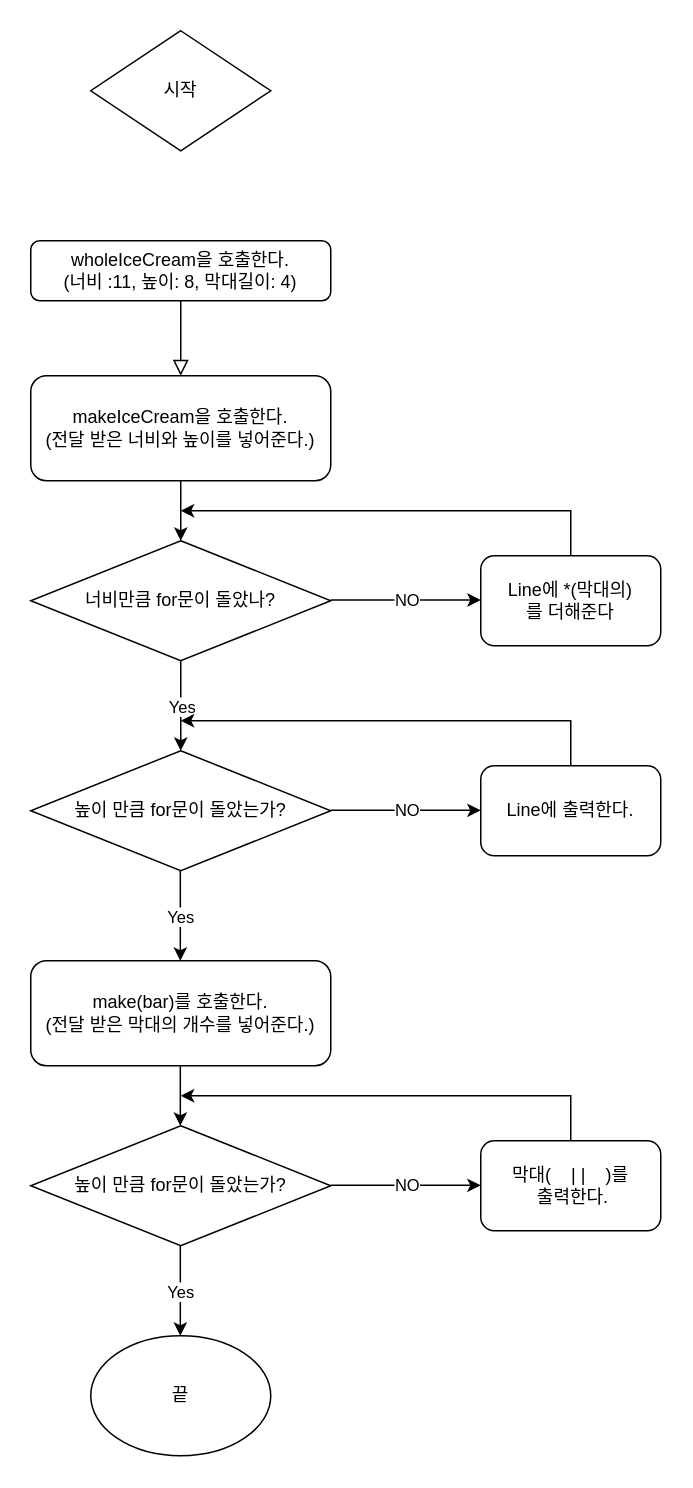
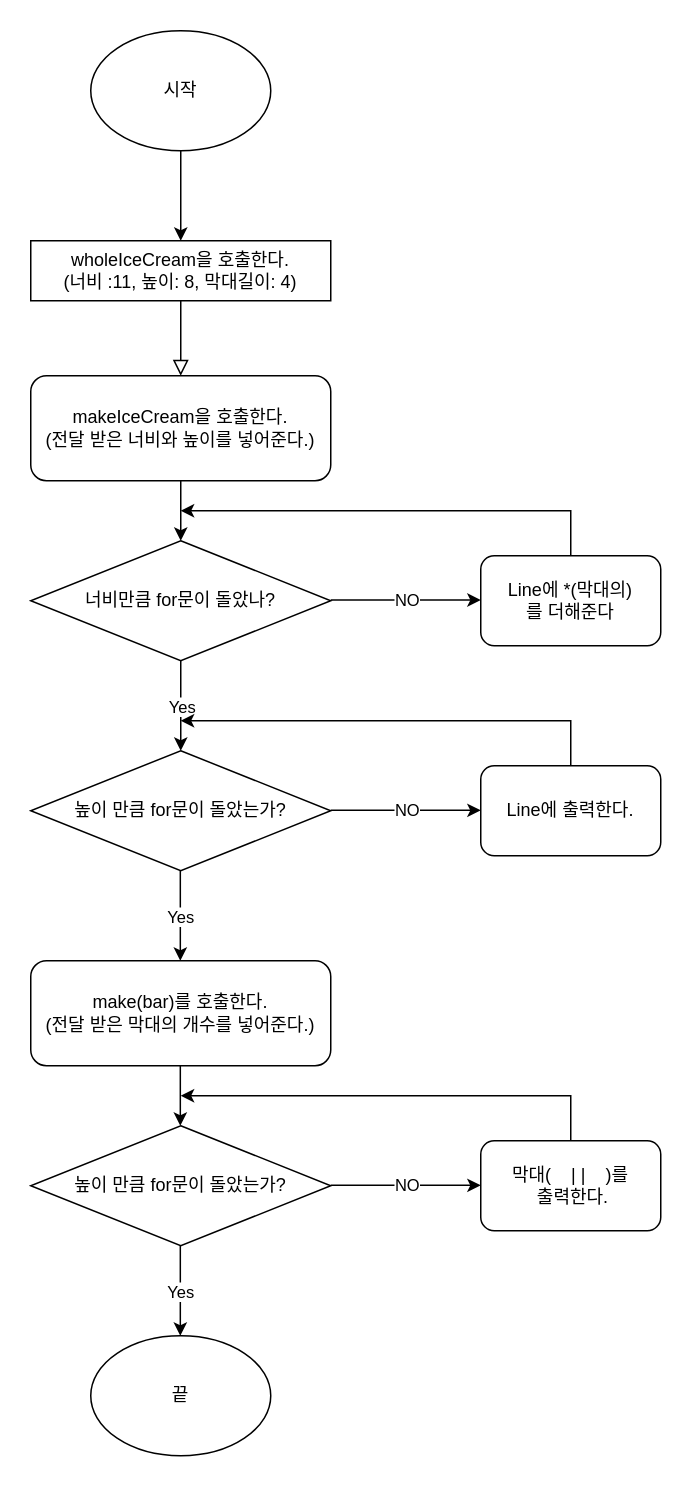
(181, 91) -> (181, 91)
none -> (181, 191)
(181, 271) -> (181, 271)
